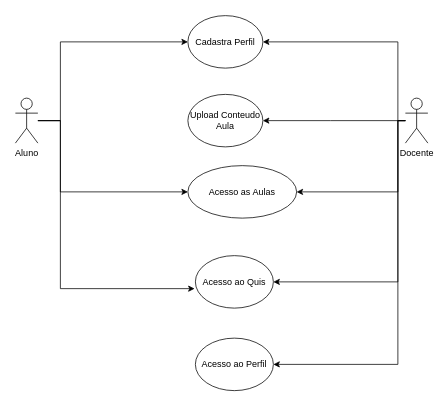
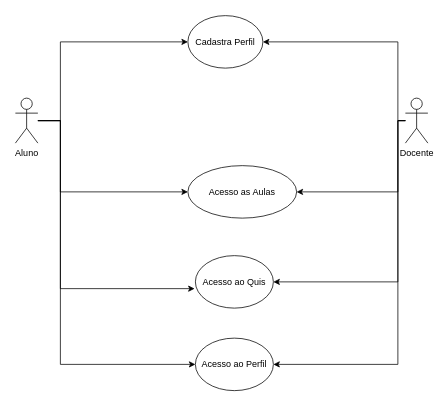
(225, 120) -> none
(332, 120) -> none
none -> (88, 364)
